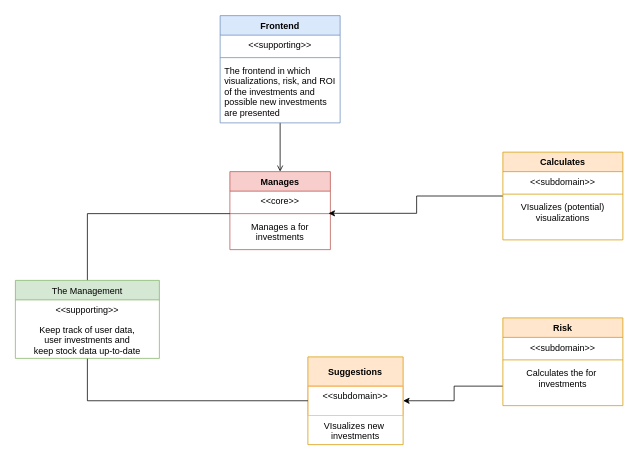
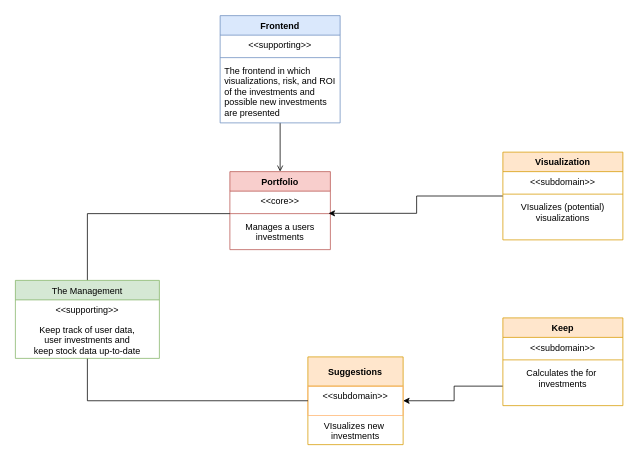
(563, 162) -> (563, 162)
(280, 182) -> (280, 182)
(280, 227) -> (280, 227)
(563, 328) -> (563, 328)
